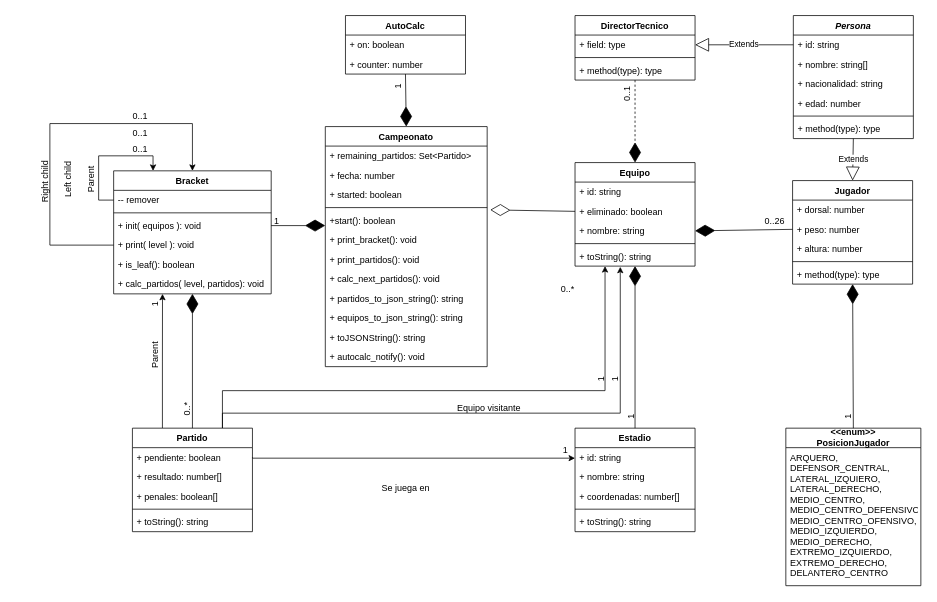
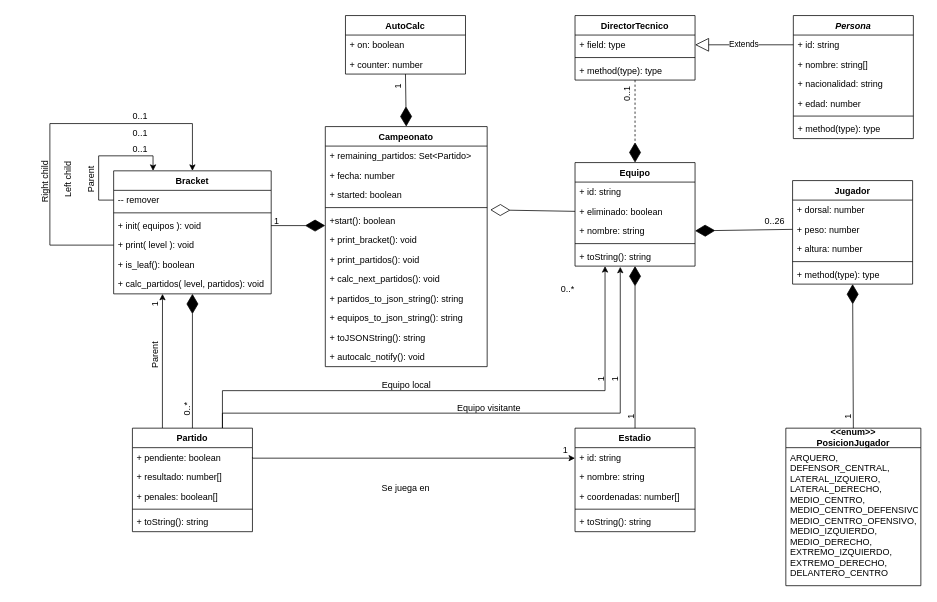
(853, 154) -> none
none -> (406, 385)
